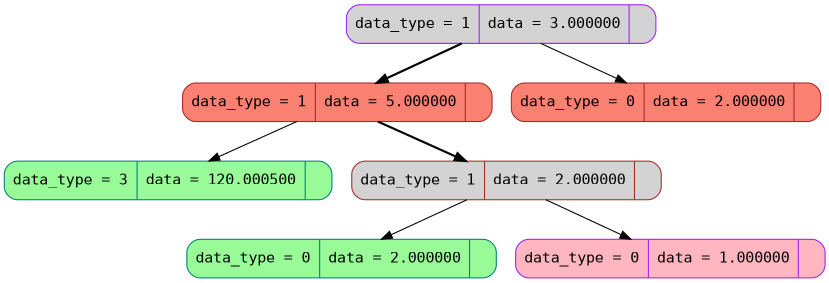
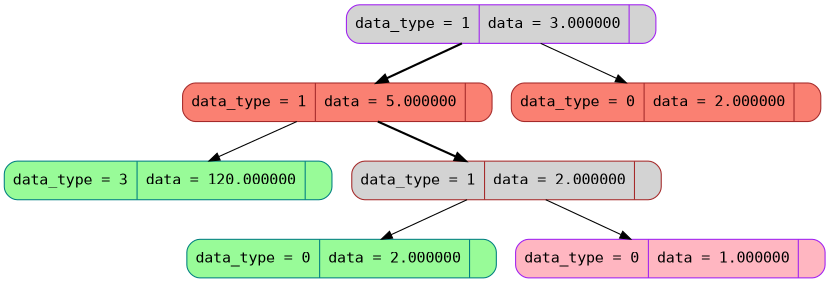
(221, 180) -> (221, 180)
